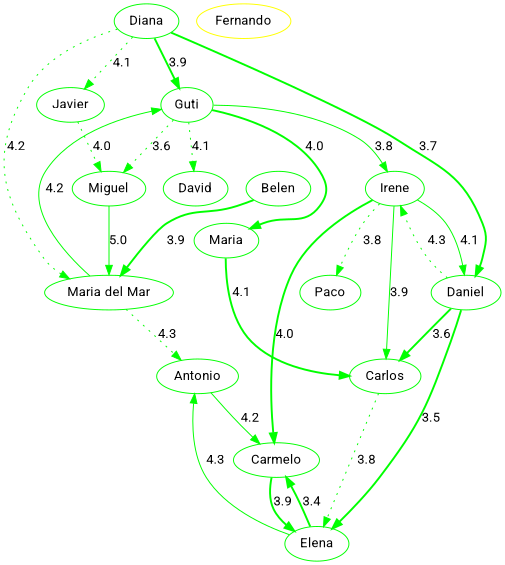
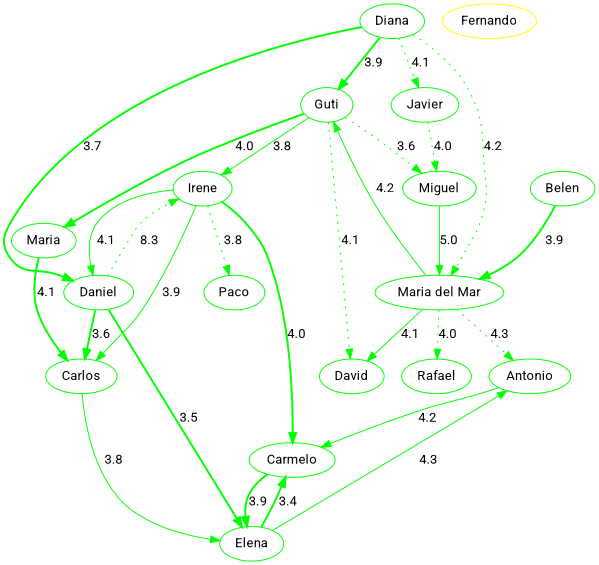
(437, 241) -> (149, 241)
none -> (399, 332)
none -> (437, 376)
(353, 456) -> (116, 494)
